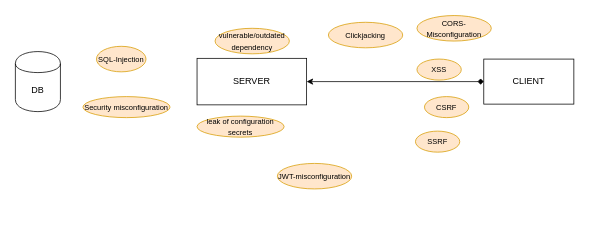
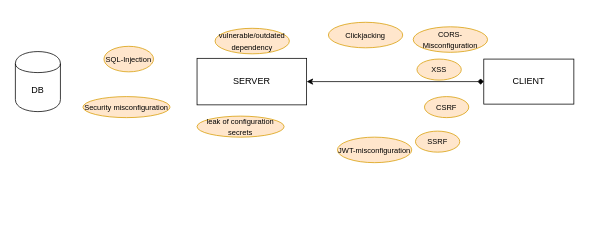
(454, 28) -> (450, 39)
(121, 59) -> (129, 59)
(314, 176) -> (374, 150)
